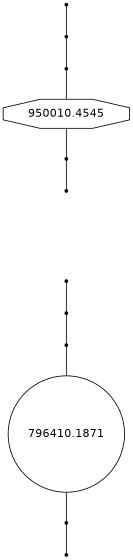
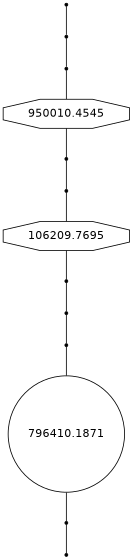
none -> (66, 236)
